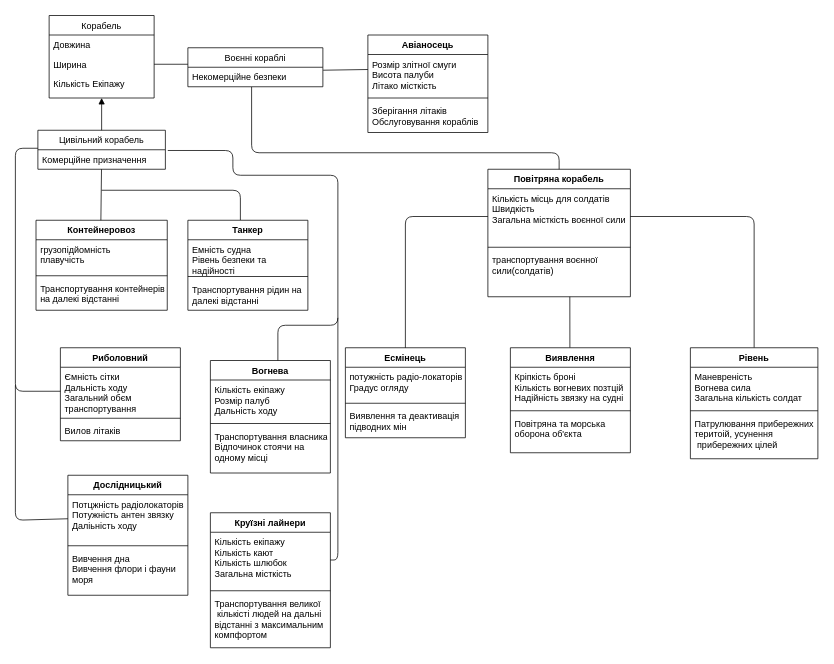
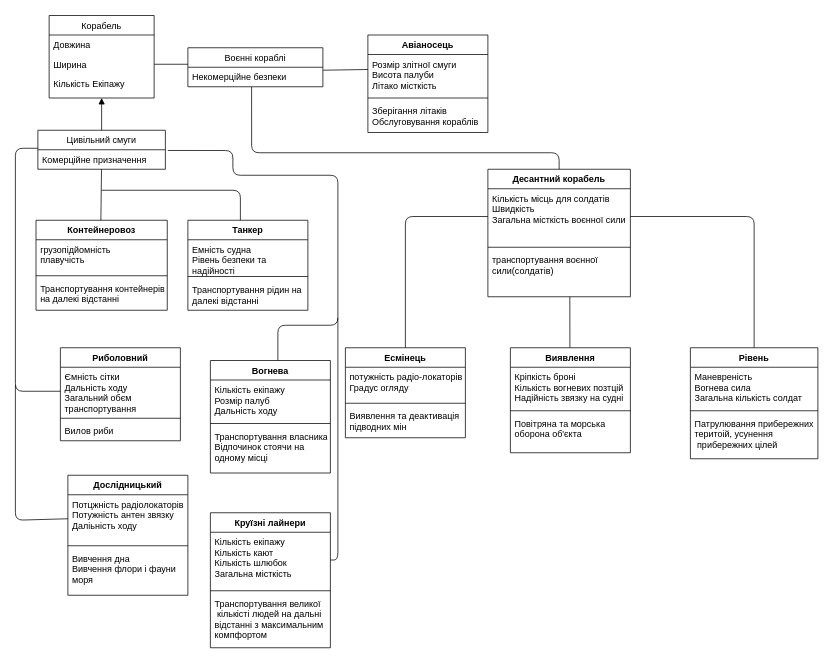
(101, 140) -> (101, 140)
(559, 179) -> (559, 179)
(96, 431) -> (89, 431)
